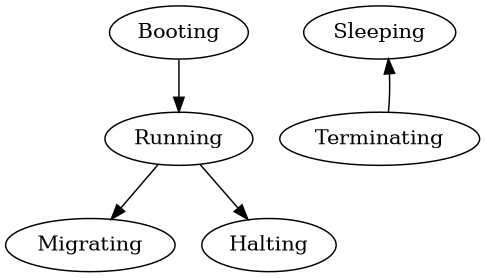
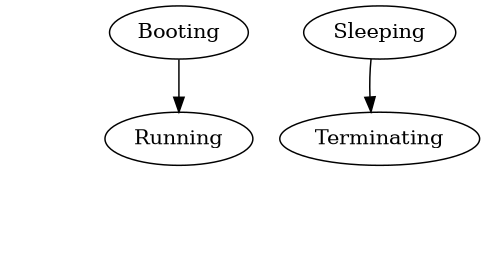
(390, 93) -> (370, 78)
(90, 245) -> none
(269, 245) -> none
